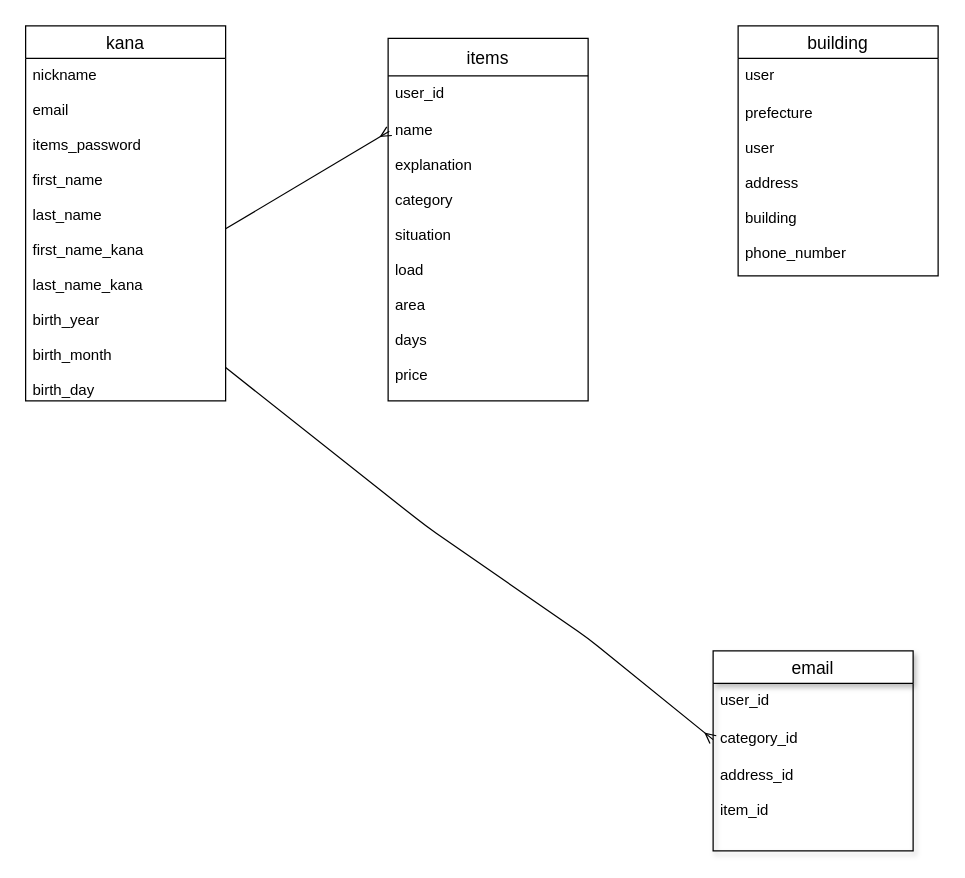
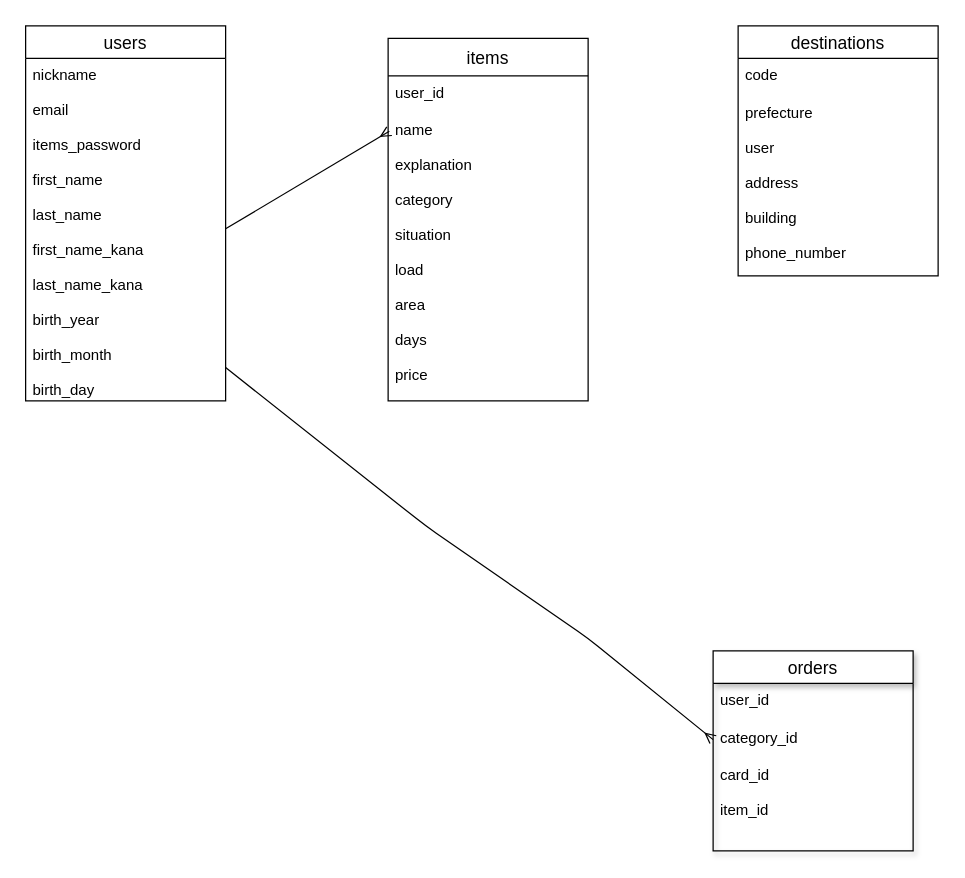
(125, 43) -> (125, 43)
(838, 43) -> (838, 43)
(762, 75) -> (762, 75)
(813, 668) -> (813, 668)
(760, 775) -> (747, 775)
